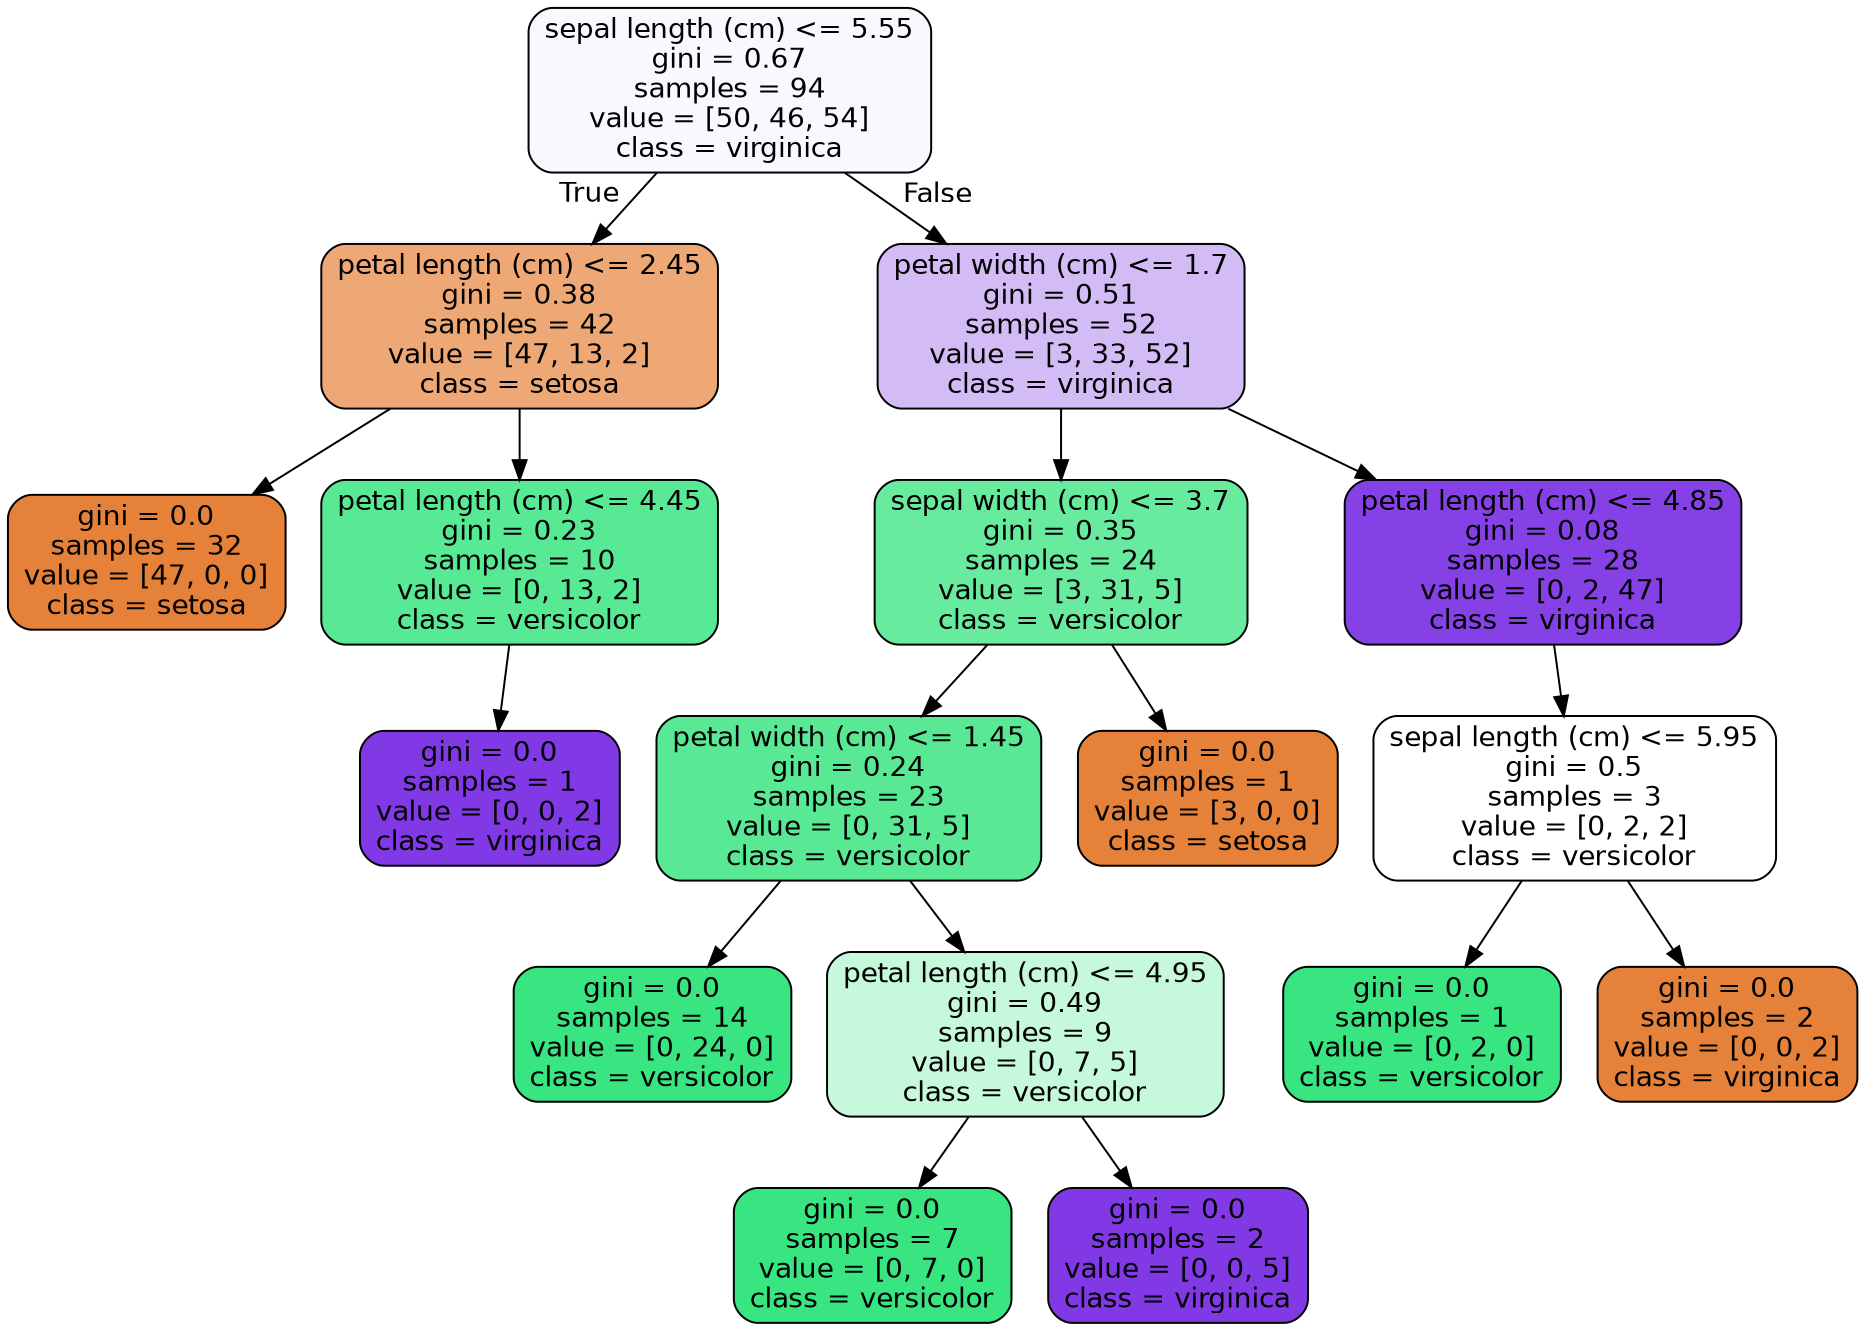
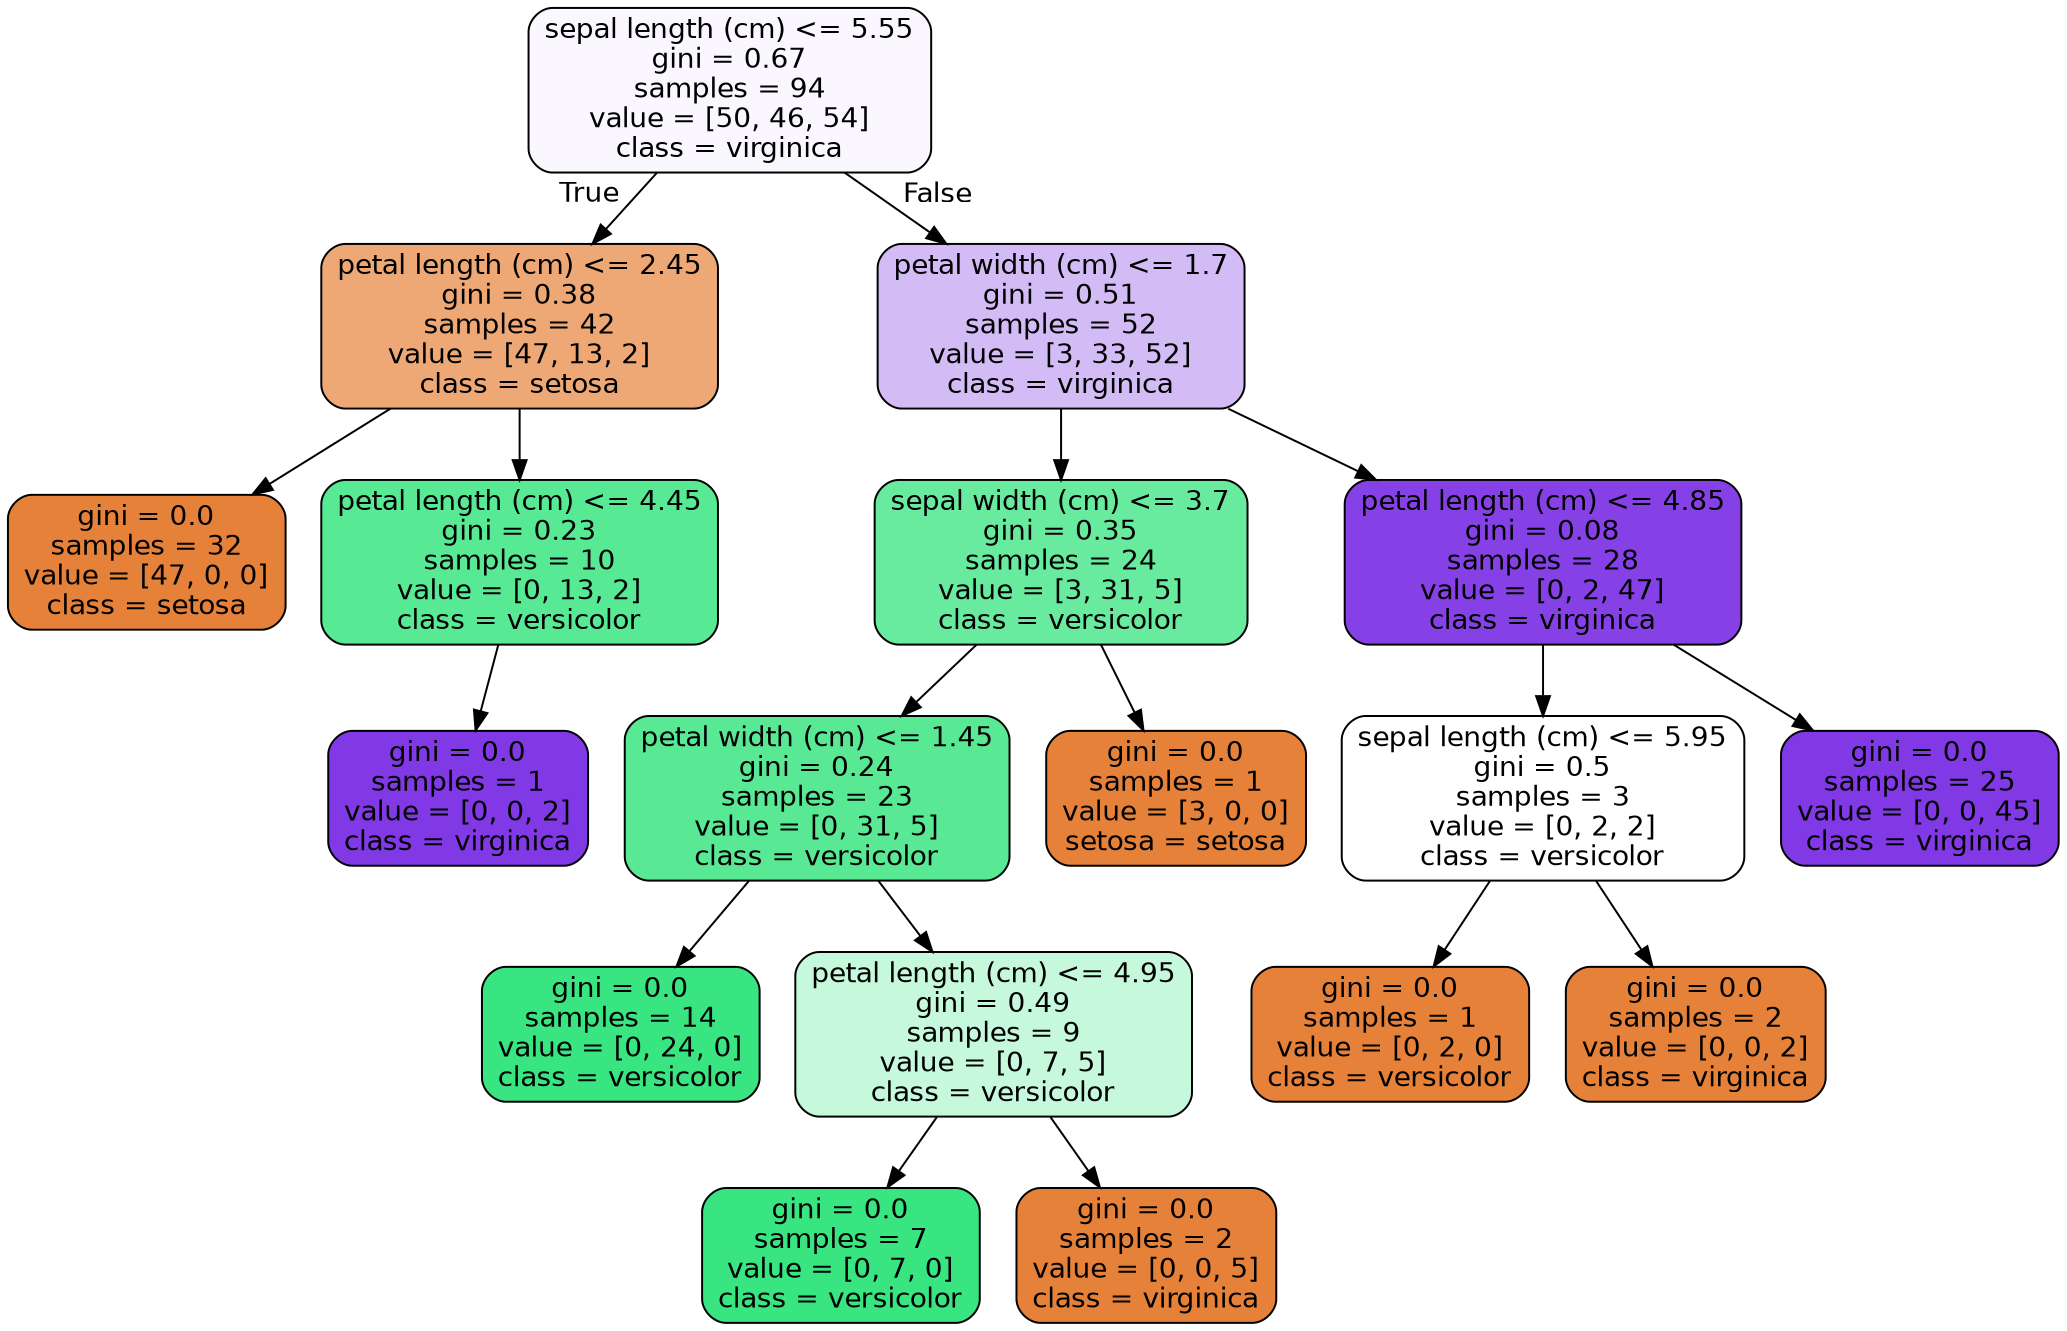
(1208, 798) -> (1176, 798)
none -> (1920, 798)
(1422, 1034) -> (1390, 1034)
(1178, 1255) -> (1146, 1255)
